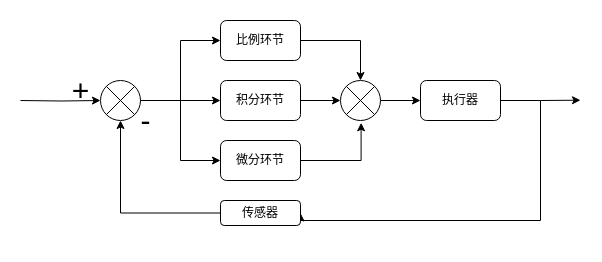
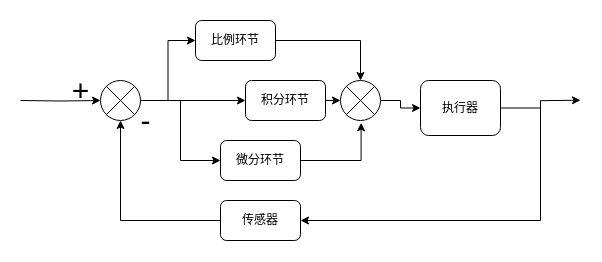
(261, 41) -> (236, 41)
(261, 101) -> (286, 101)
(461, 101) -> (461, 108)
(261, 213) -> (261, 221)
